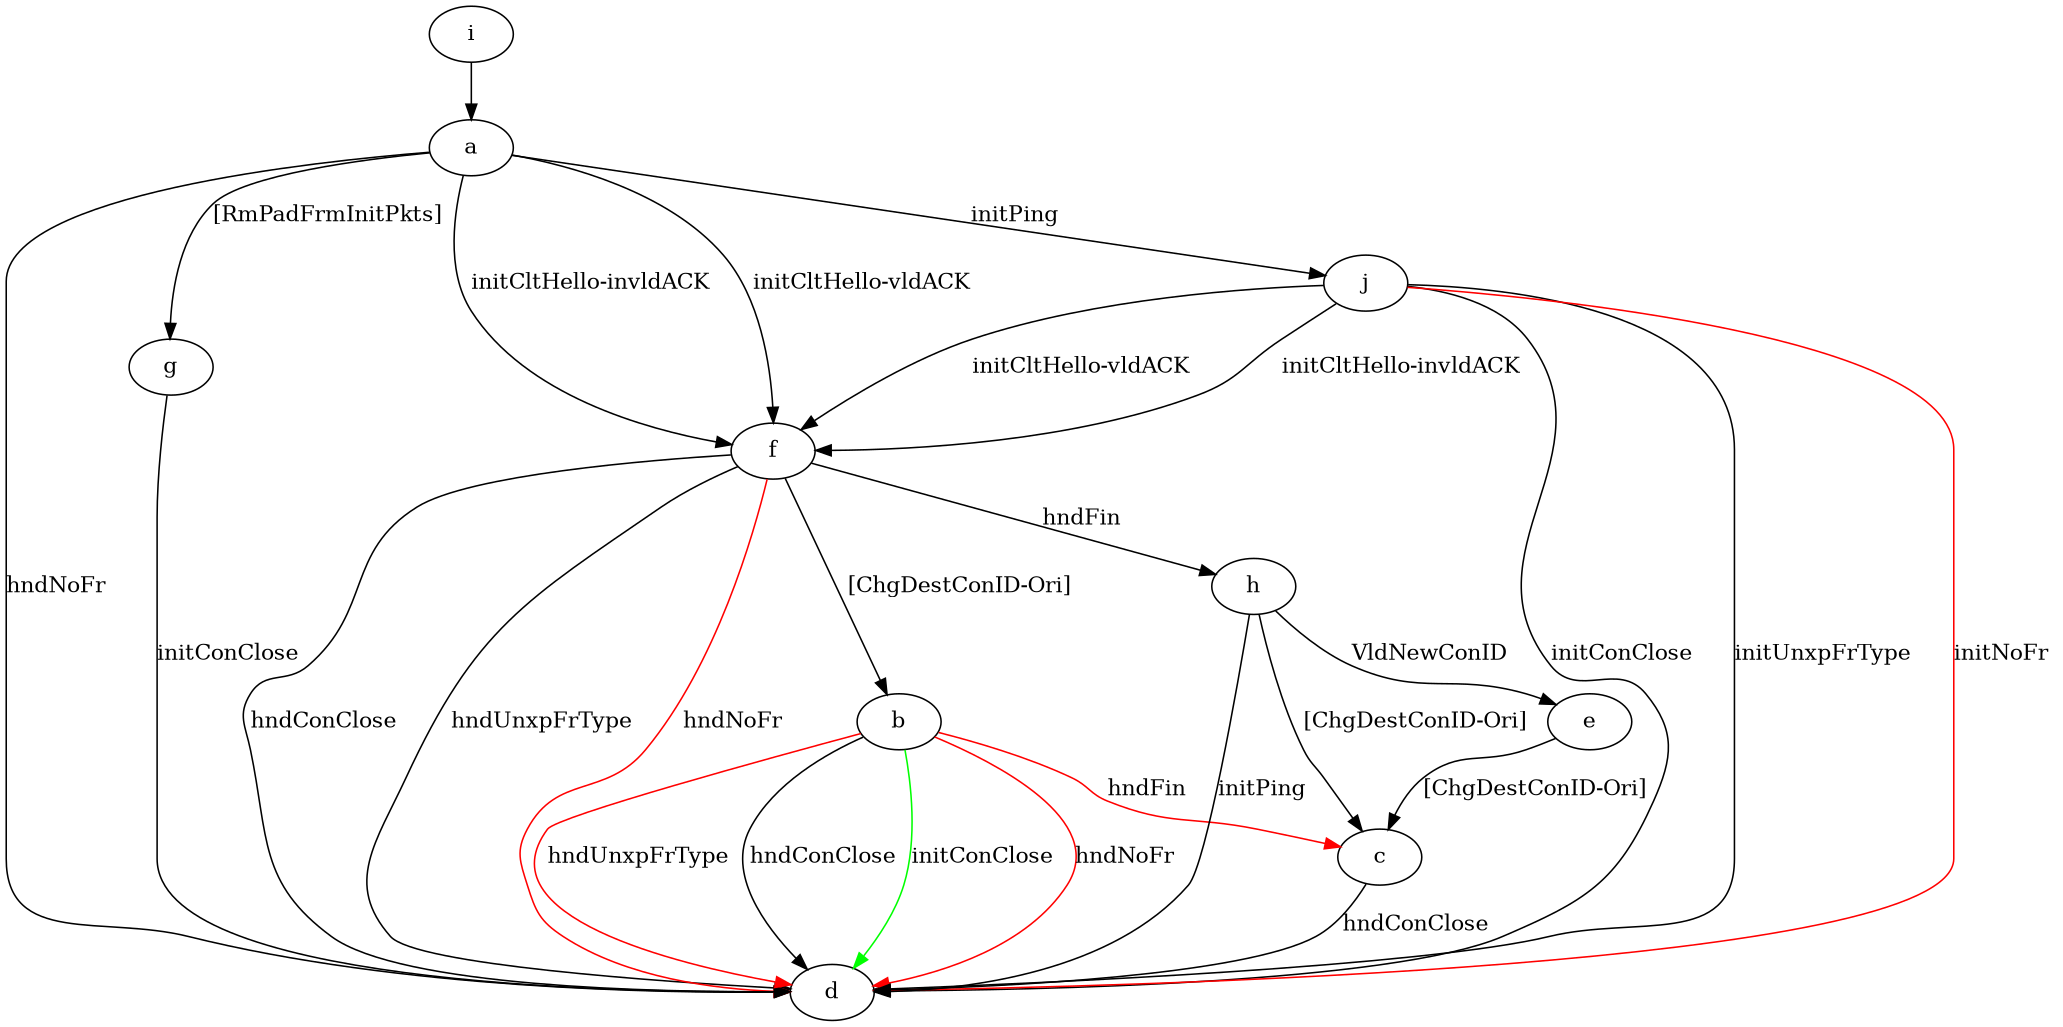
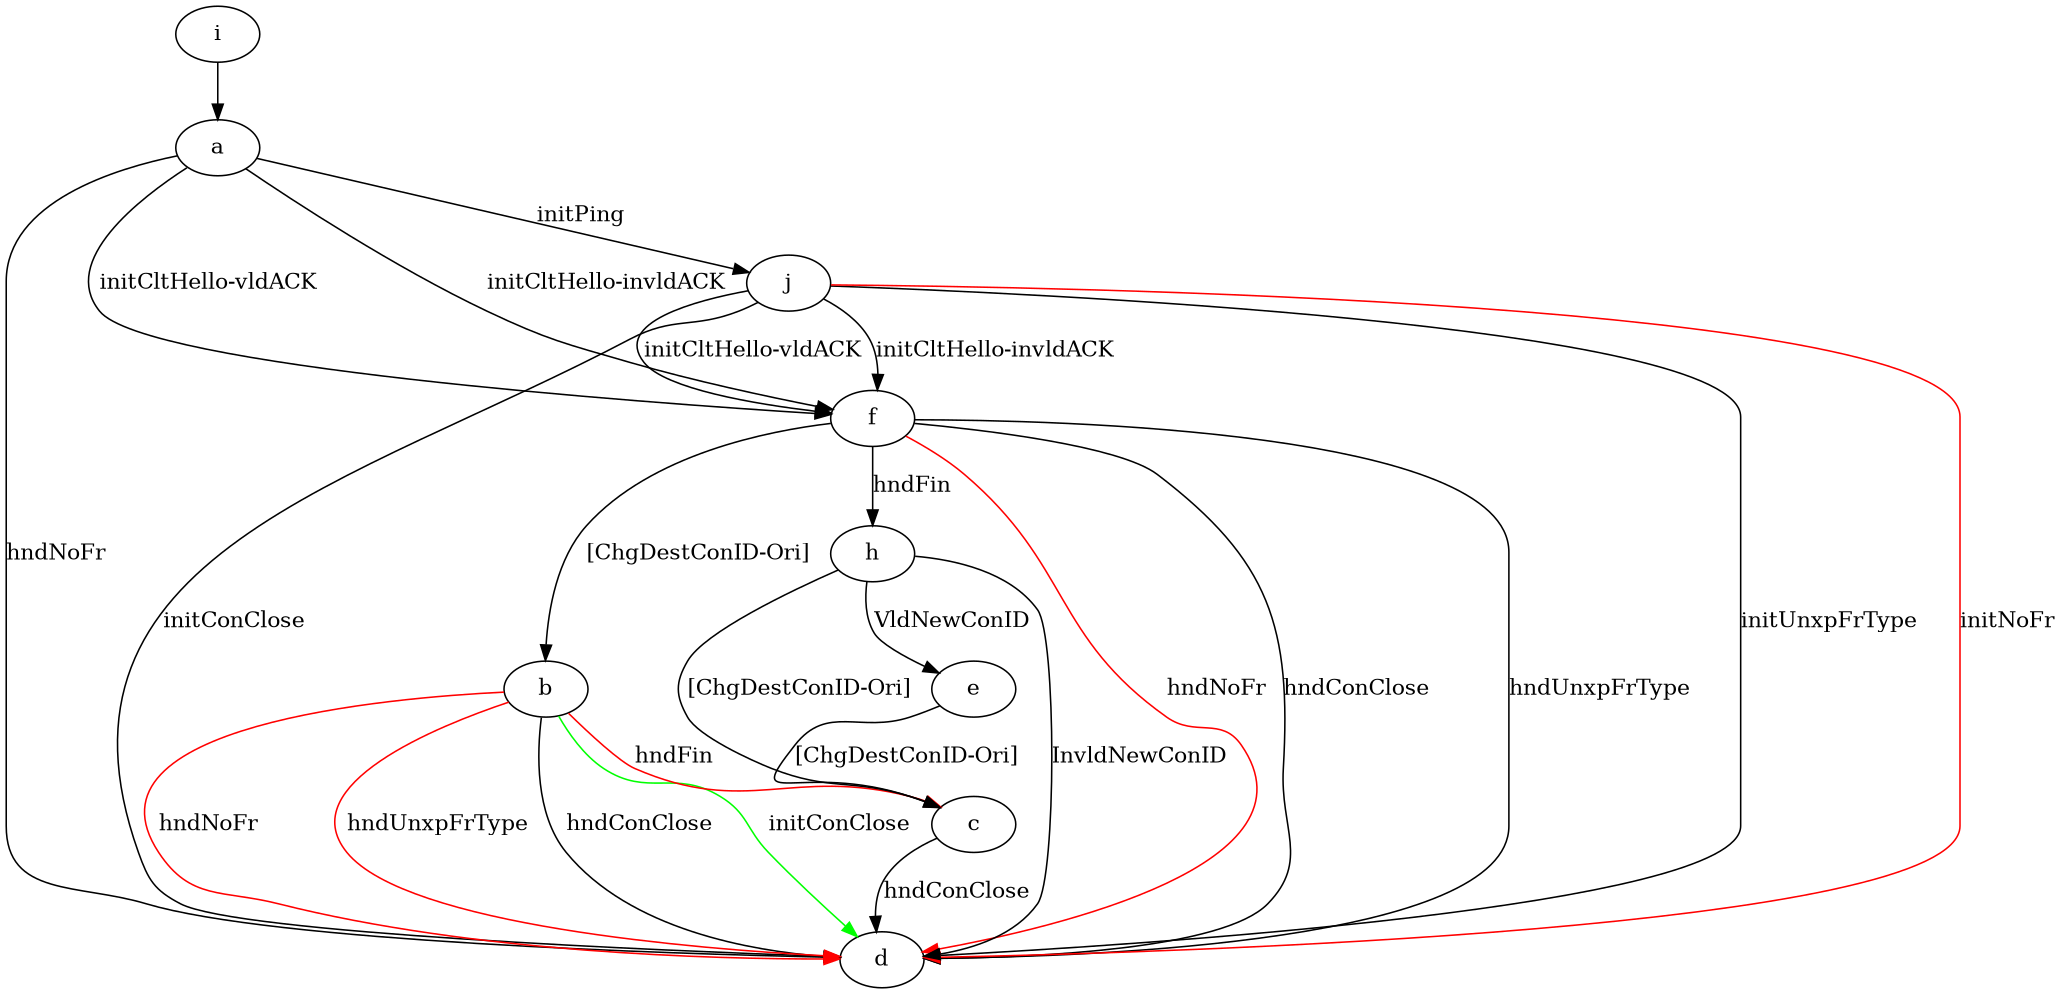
(171, 367) -> none
(1265, 789) -> (1143, 757)
